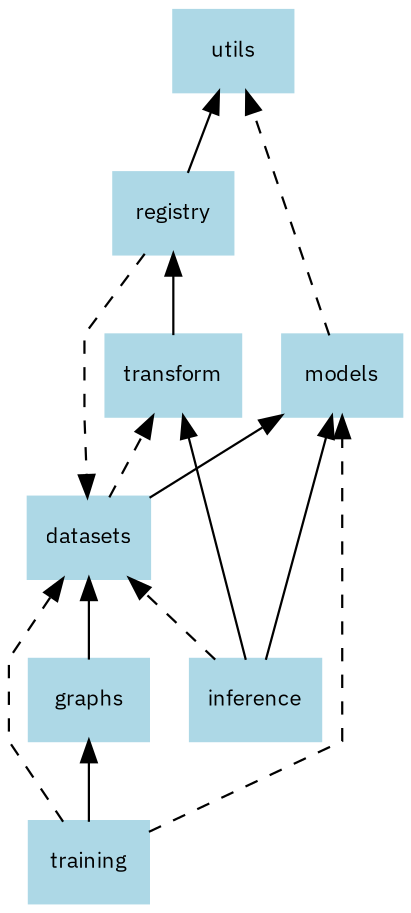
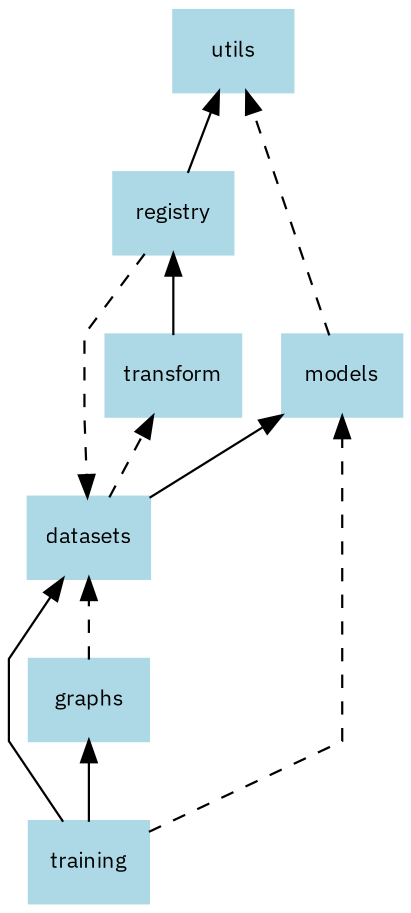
(89, 630) -> (89, 630)
(256, 700) -> none
(9, 711) -> (9, 711)
